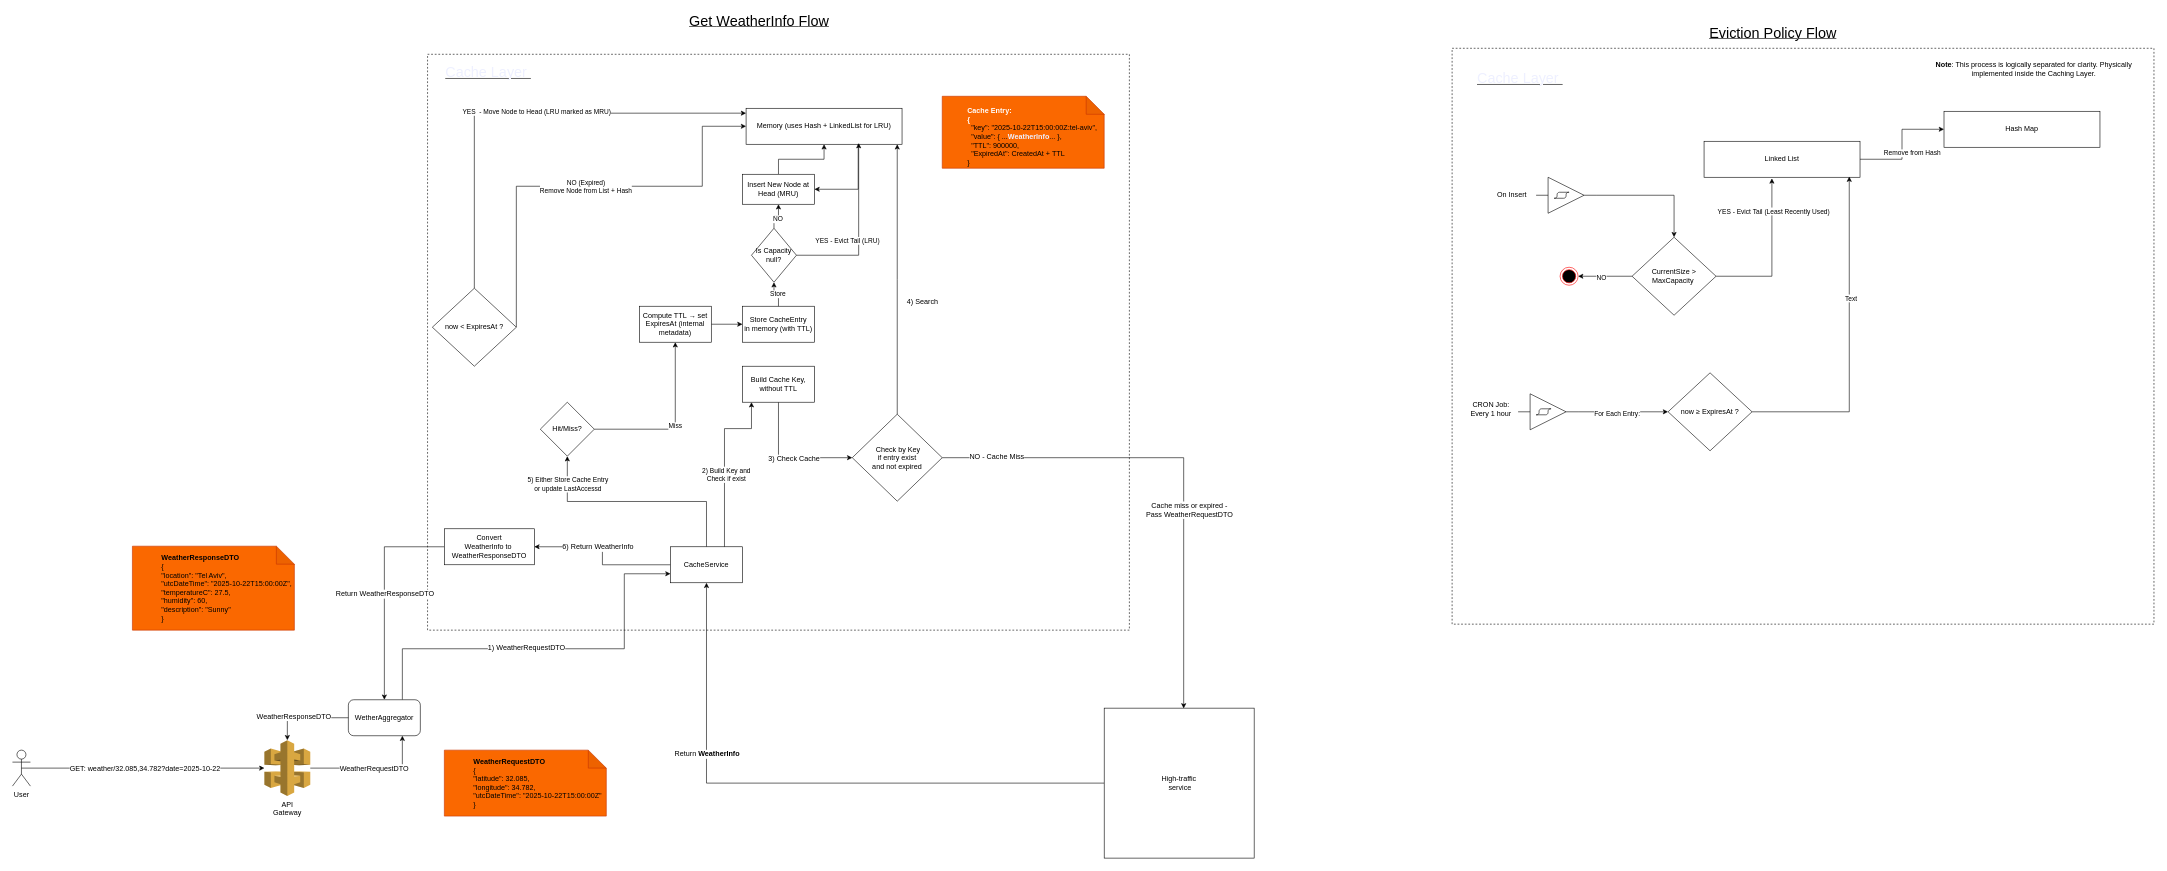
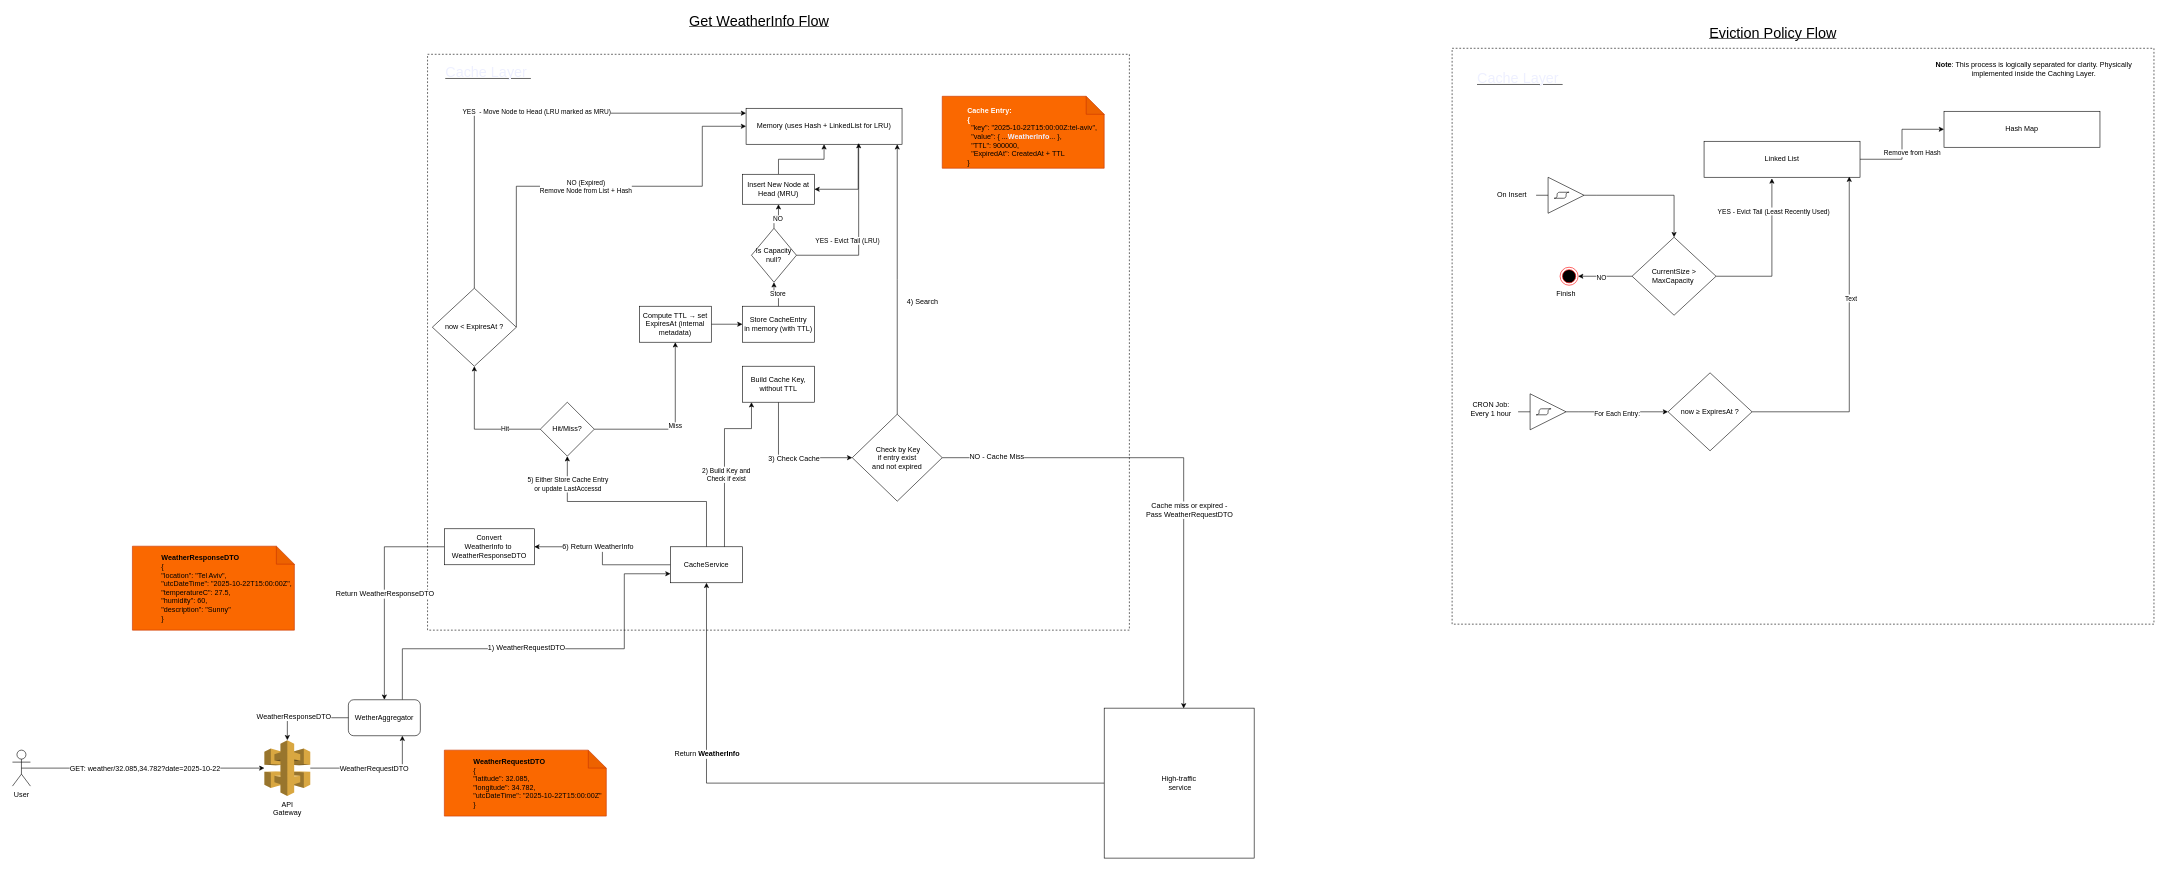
none -> (1566, 294)
none -> (505, 429)
